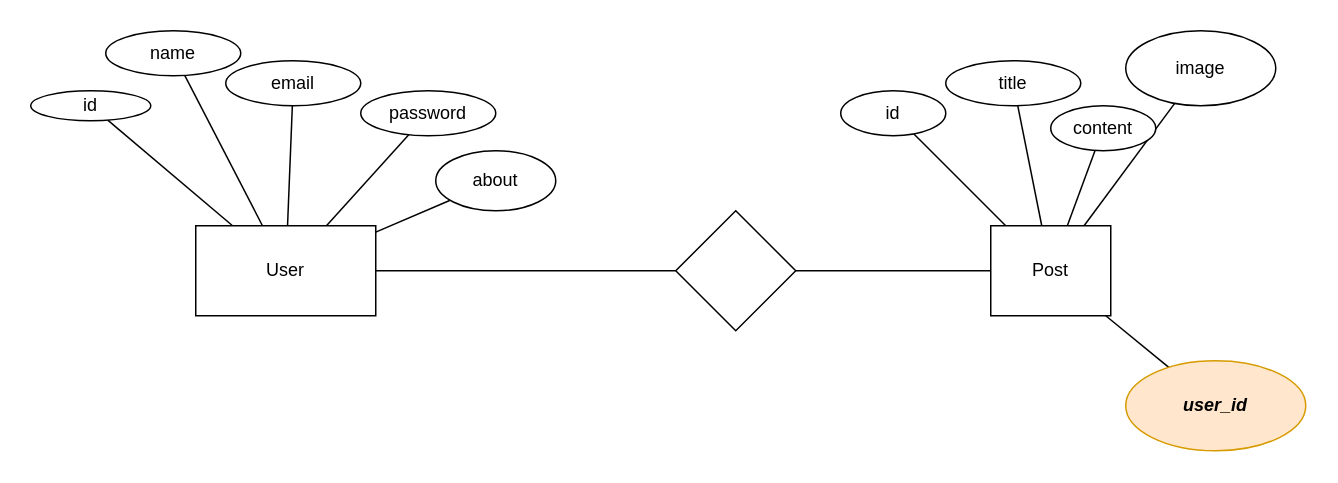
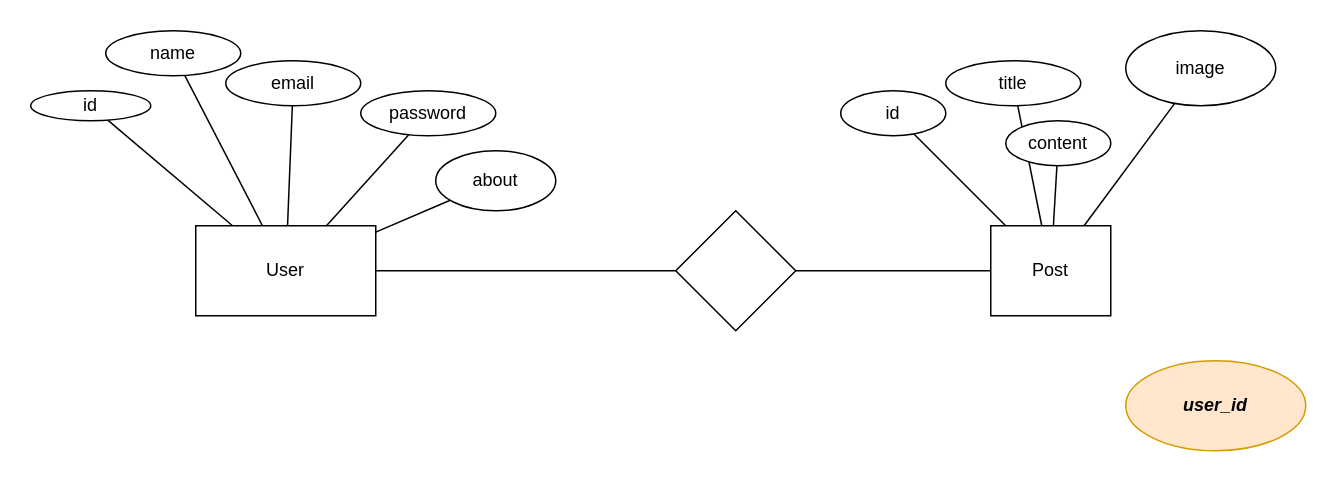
(1103, 128) -> (1058, 143)
(1137, 341) -> none
